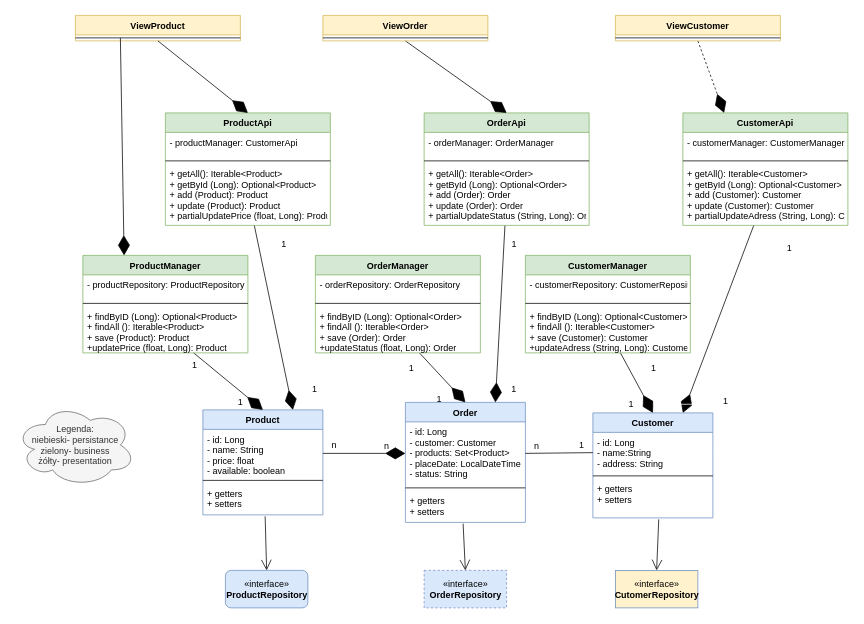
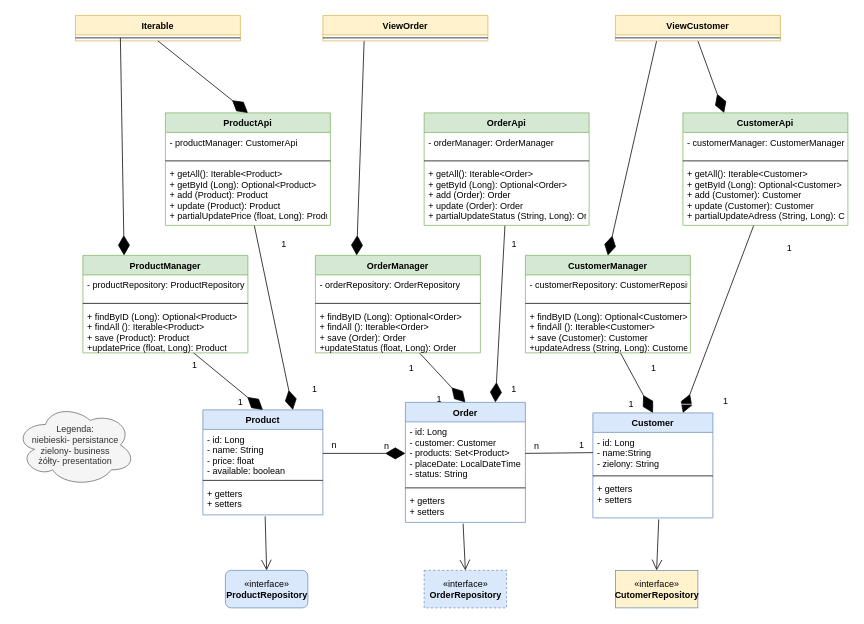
(158, 26) -> (158, 26)
(707, 66) -> (707, 66)
(449, 72) -> none
none -> (634, 139)
none -> (361, 141)
(618, 443) -> (618, 443)
